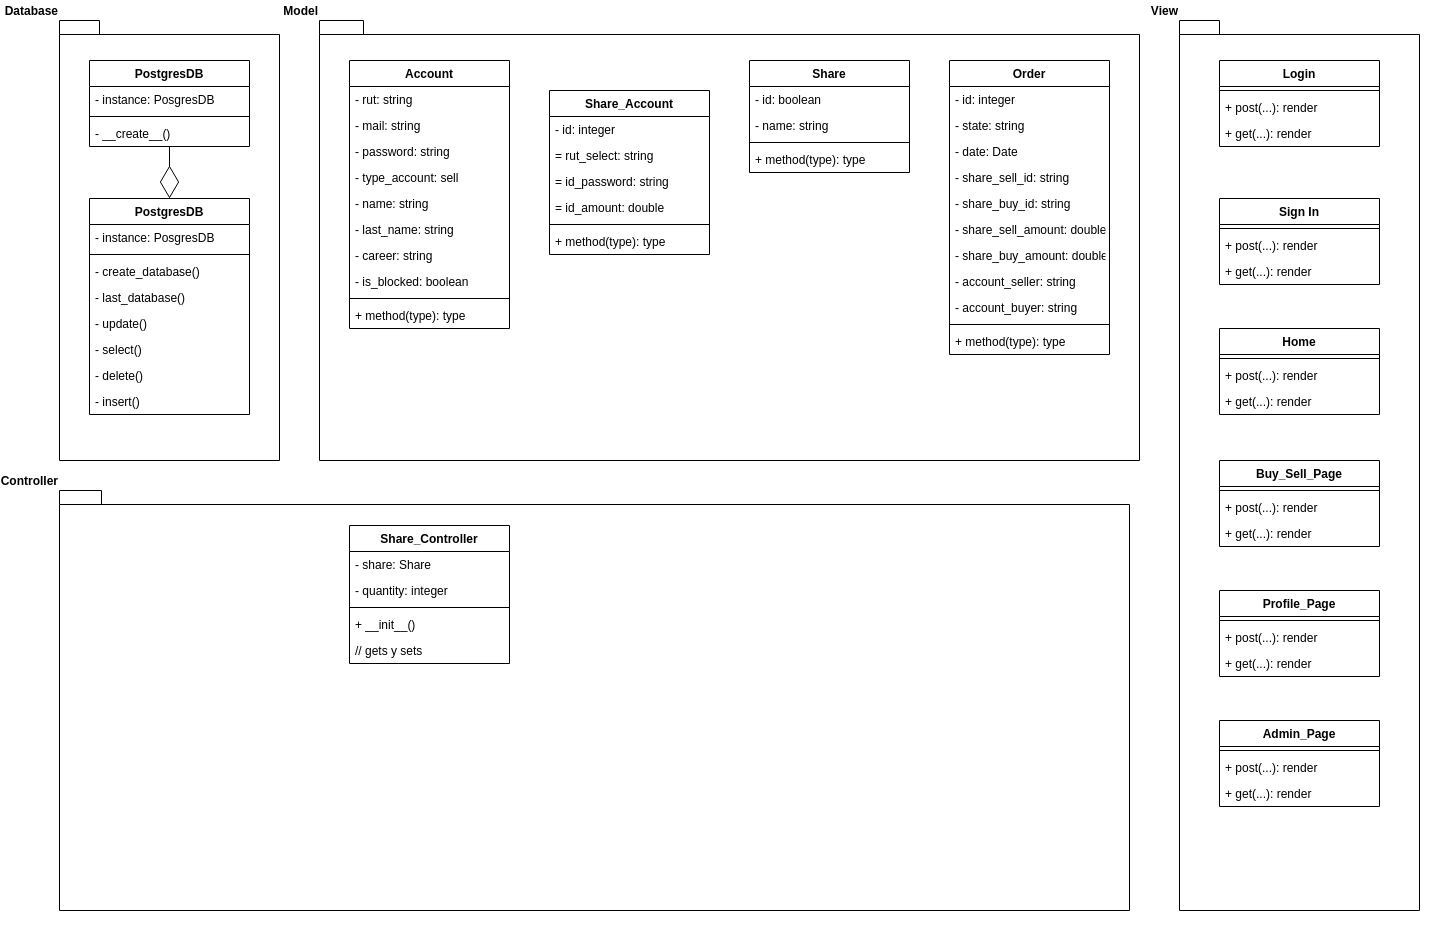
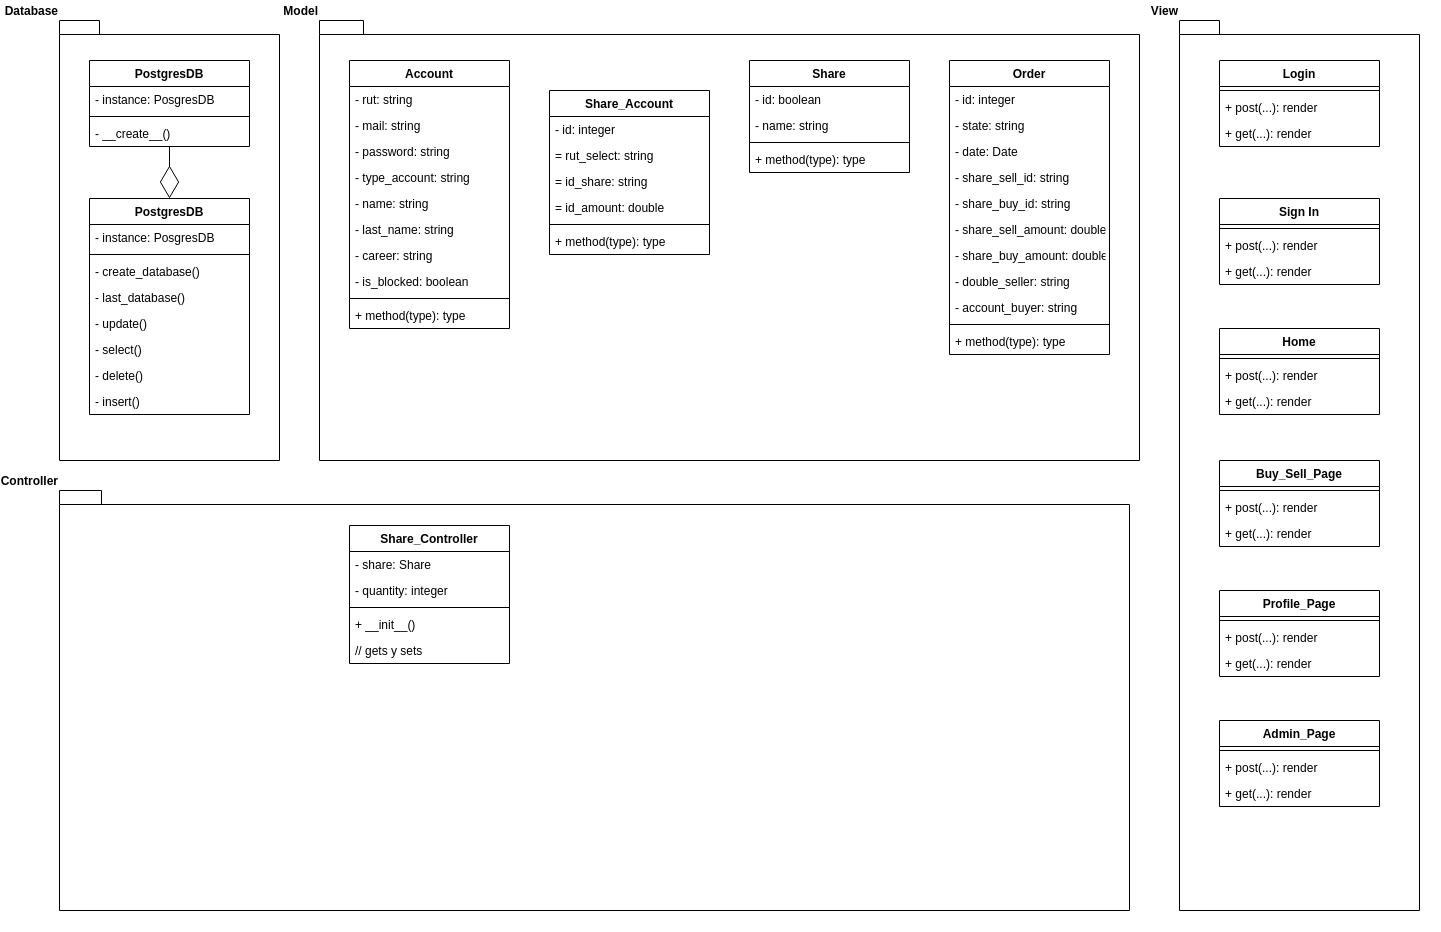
(414, 178) -> (423, 178)
(618, 182) -> (608, 182)
(1026, 282) -> (1021, 282)
